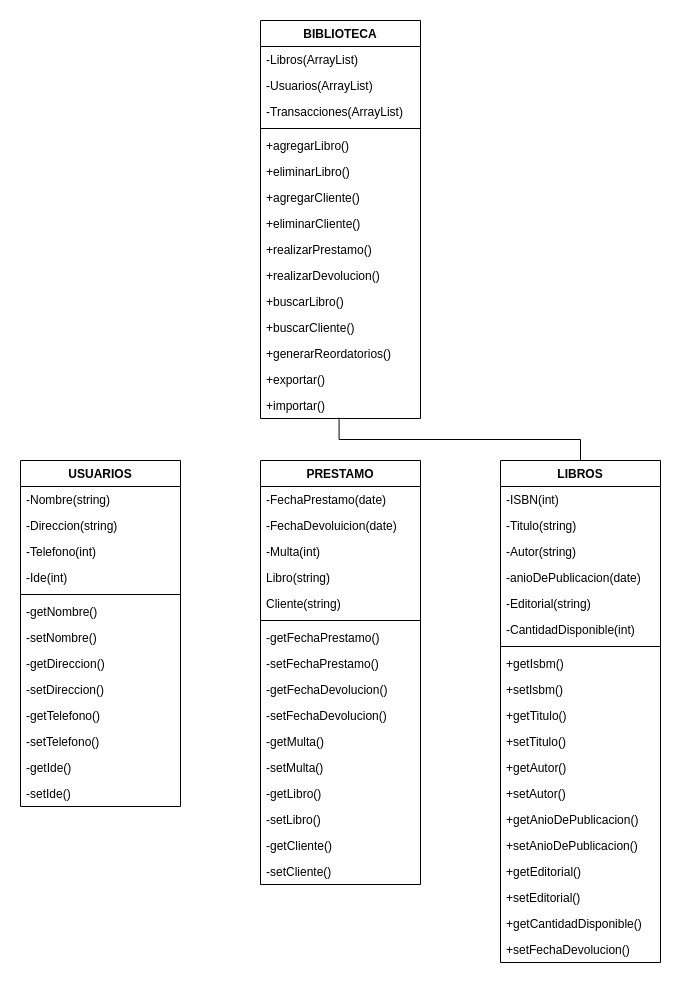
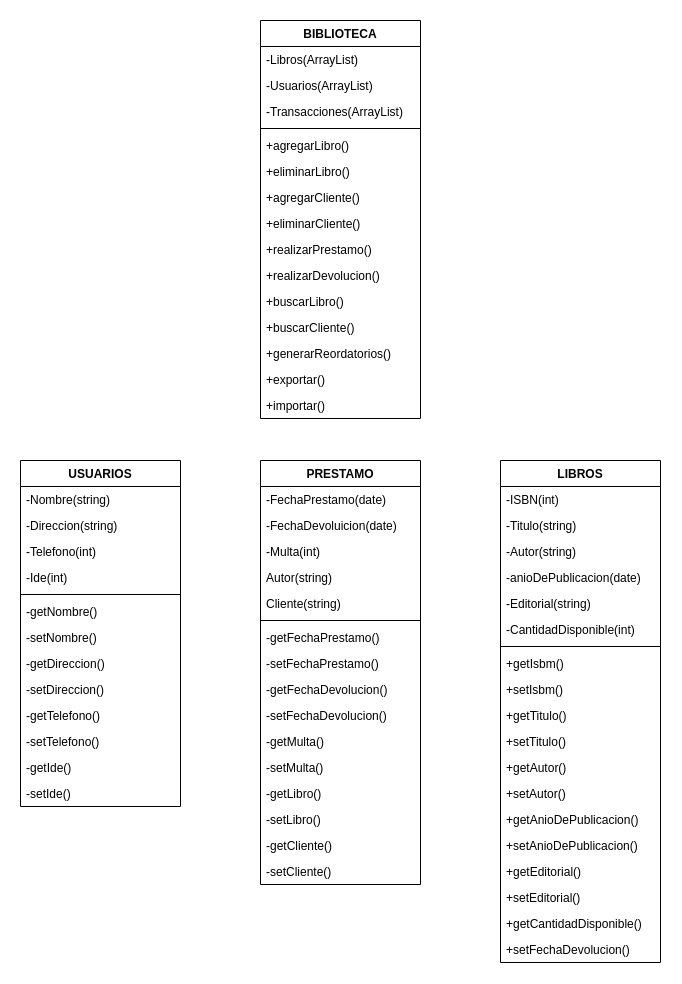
(460, 440) -> none
(307, 579) -> (309, 579)
